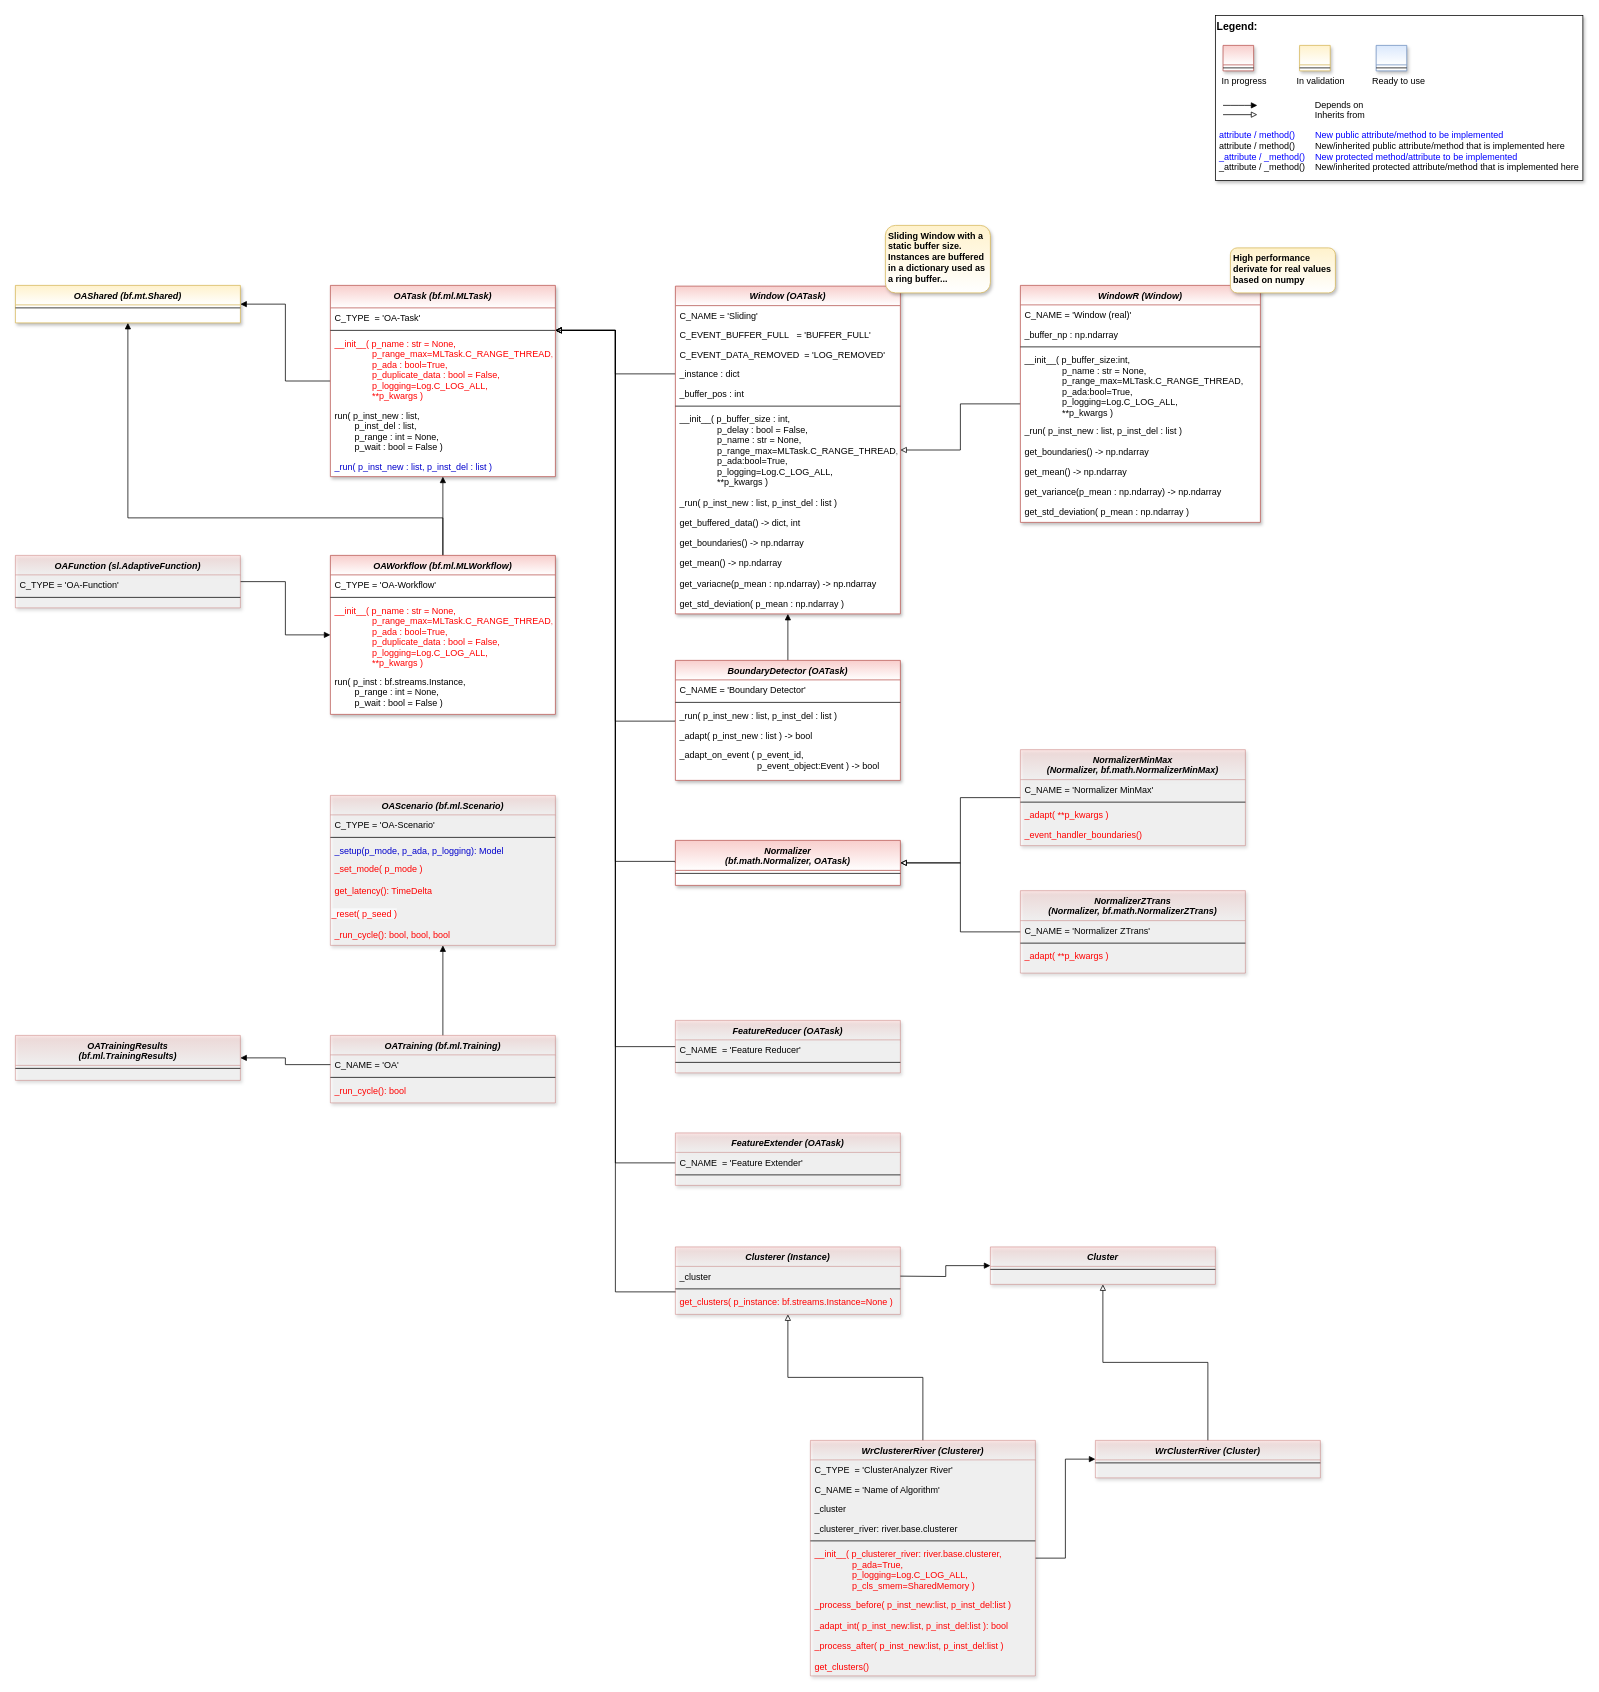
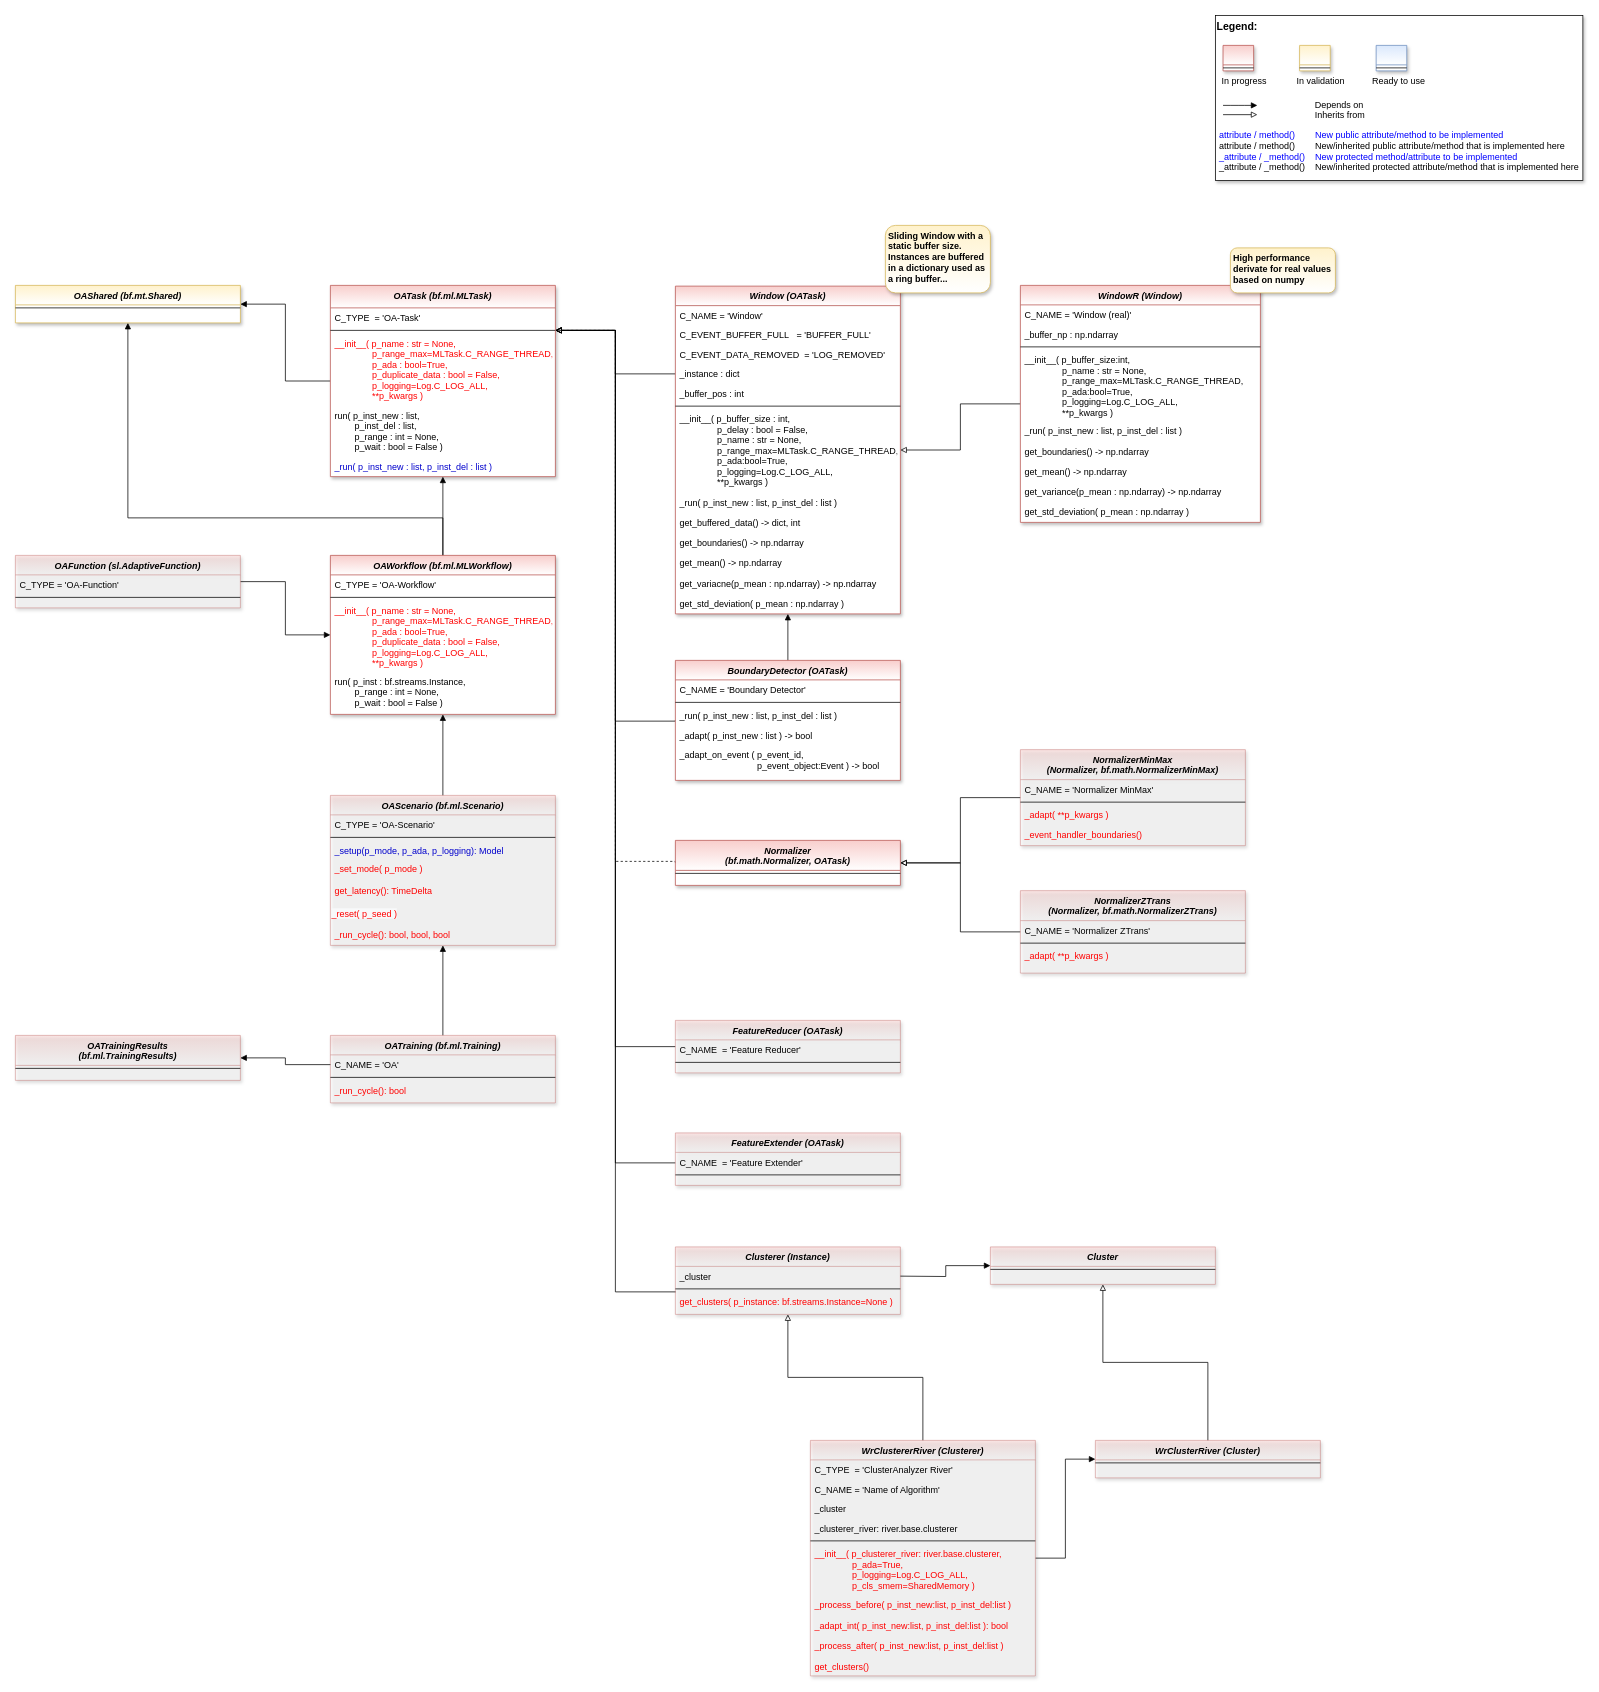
(717, 316) -> (716, 316)
none -> (443, 721)
(647, 861) -> (647, 861)
